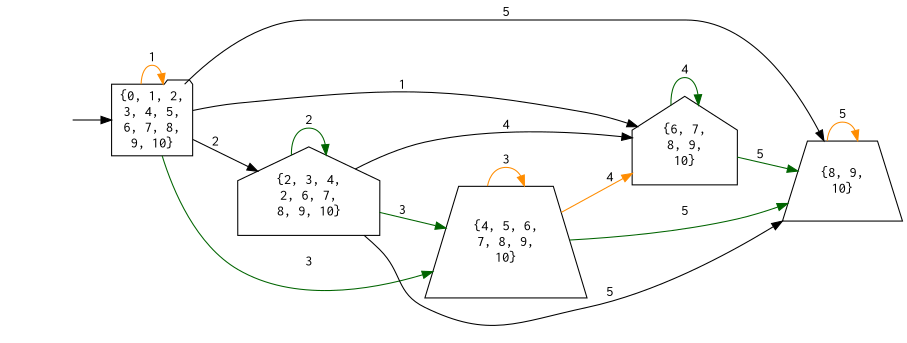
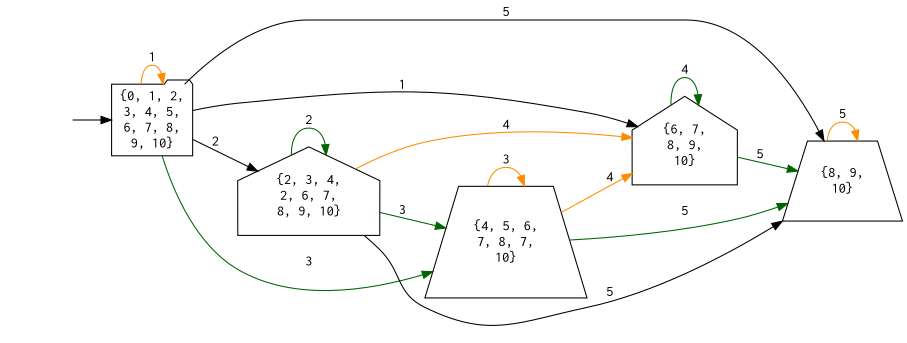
(486, 134) -> (486, 134)
(506, 242) -> (506, 242)
